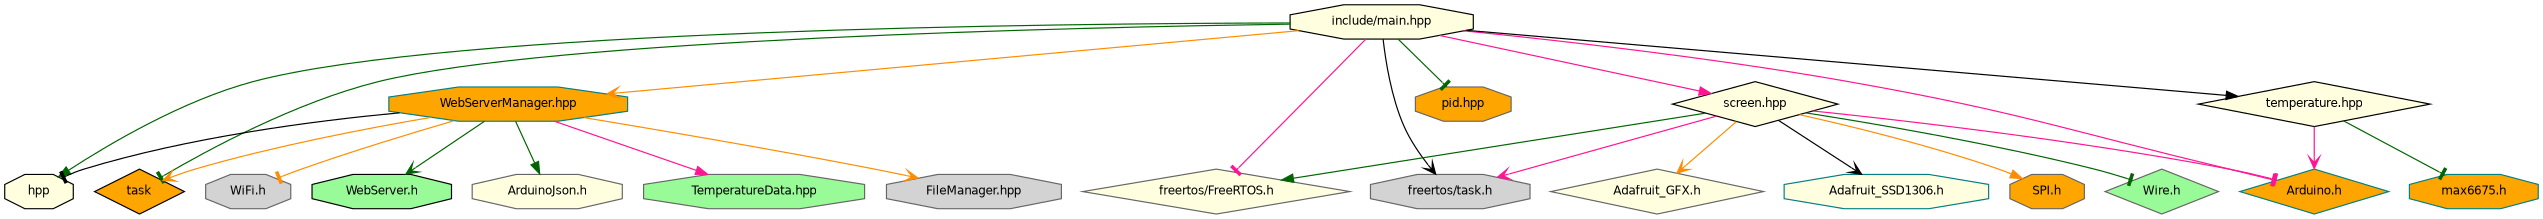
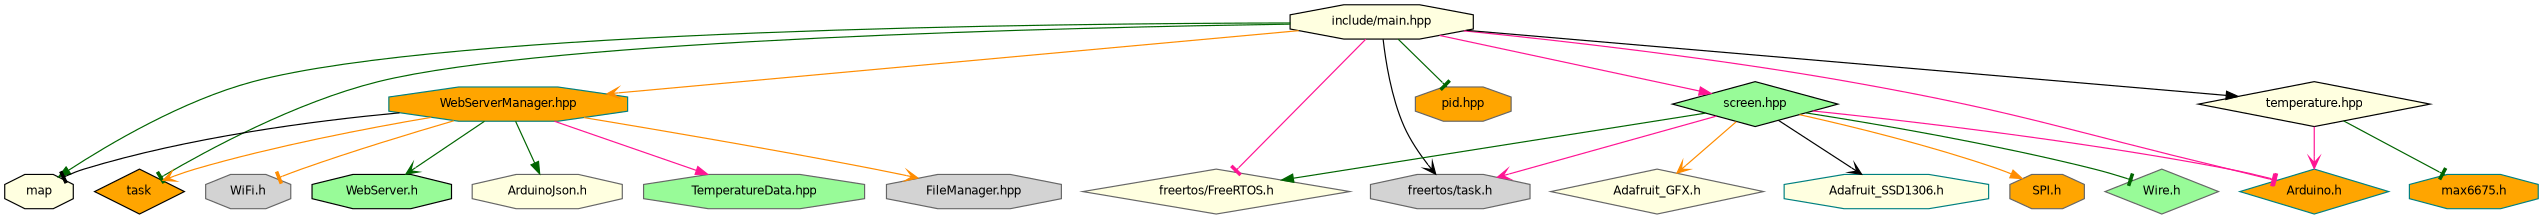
(1755, 104) -> (1755, 104)
(39, 192) -> (39, 192)
